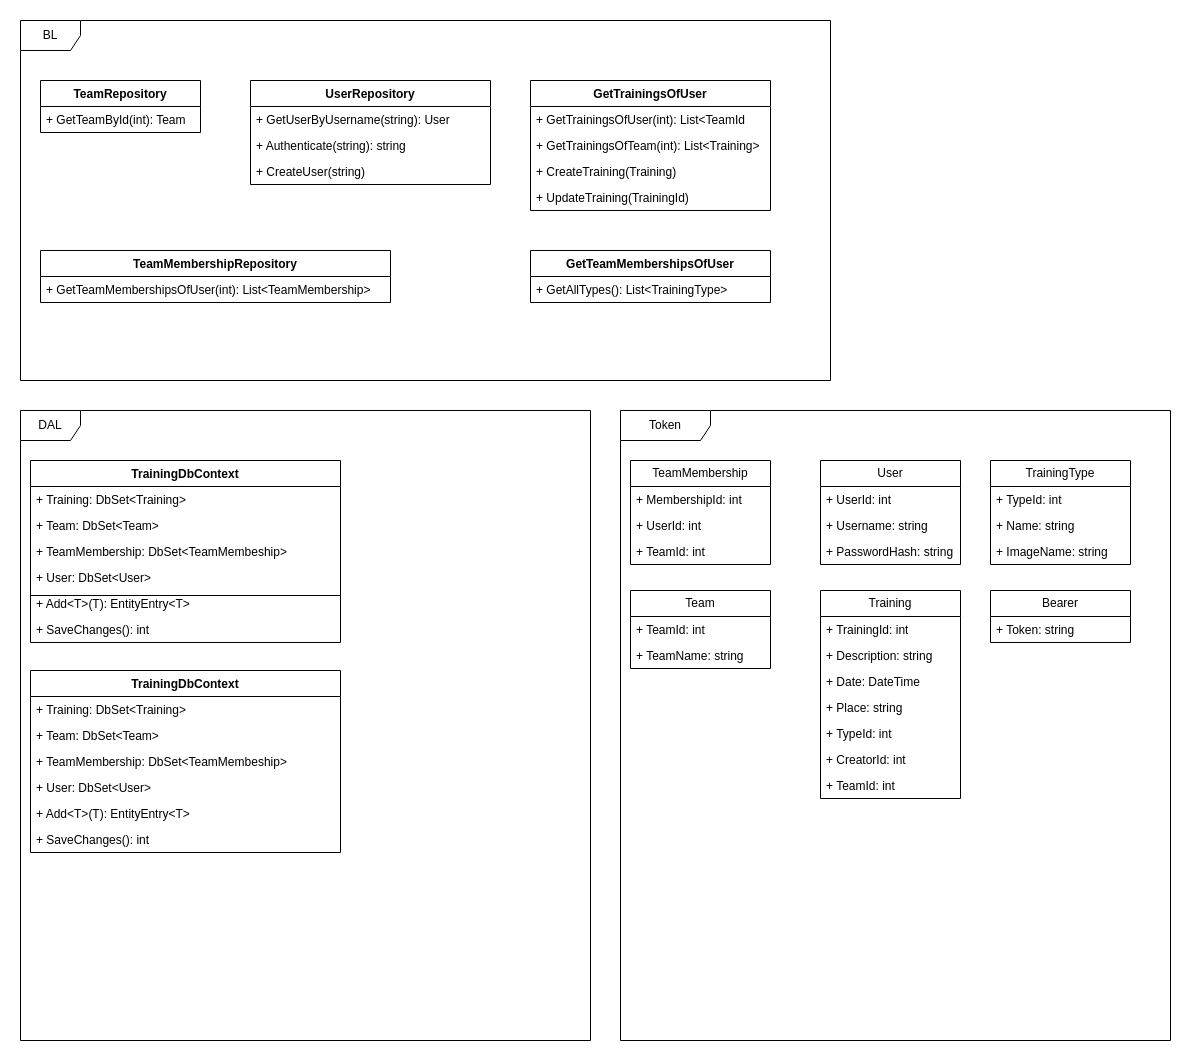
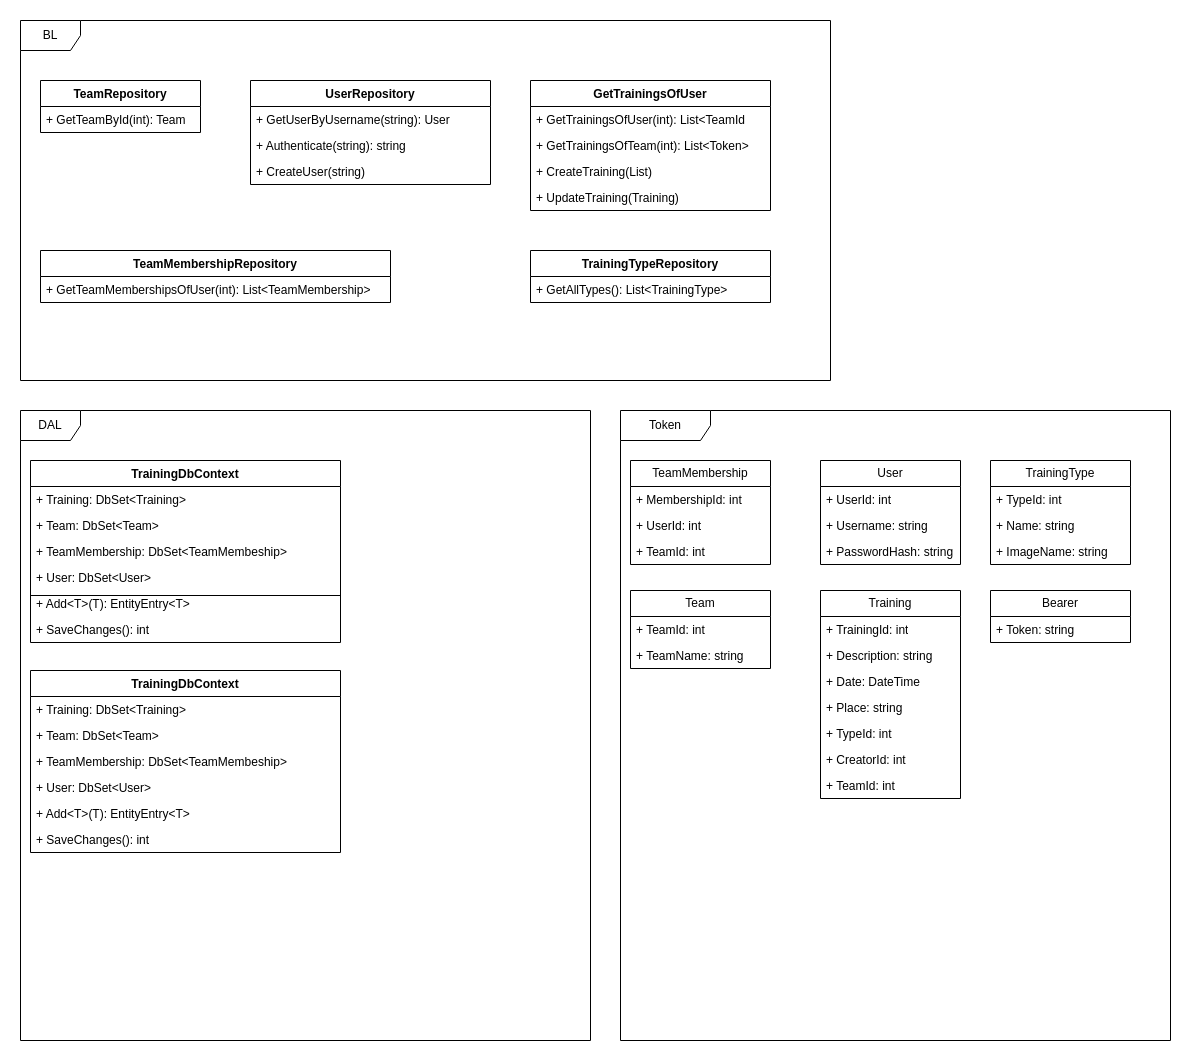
(652, 154) -> (652, 154)
(616, 173) -> (604, 173)
(623, 199) -> (616, 199)
(651, 265) -> (651, 265)
